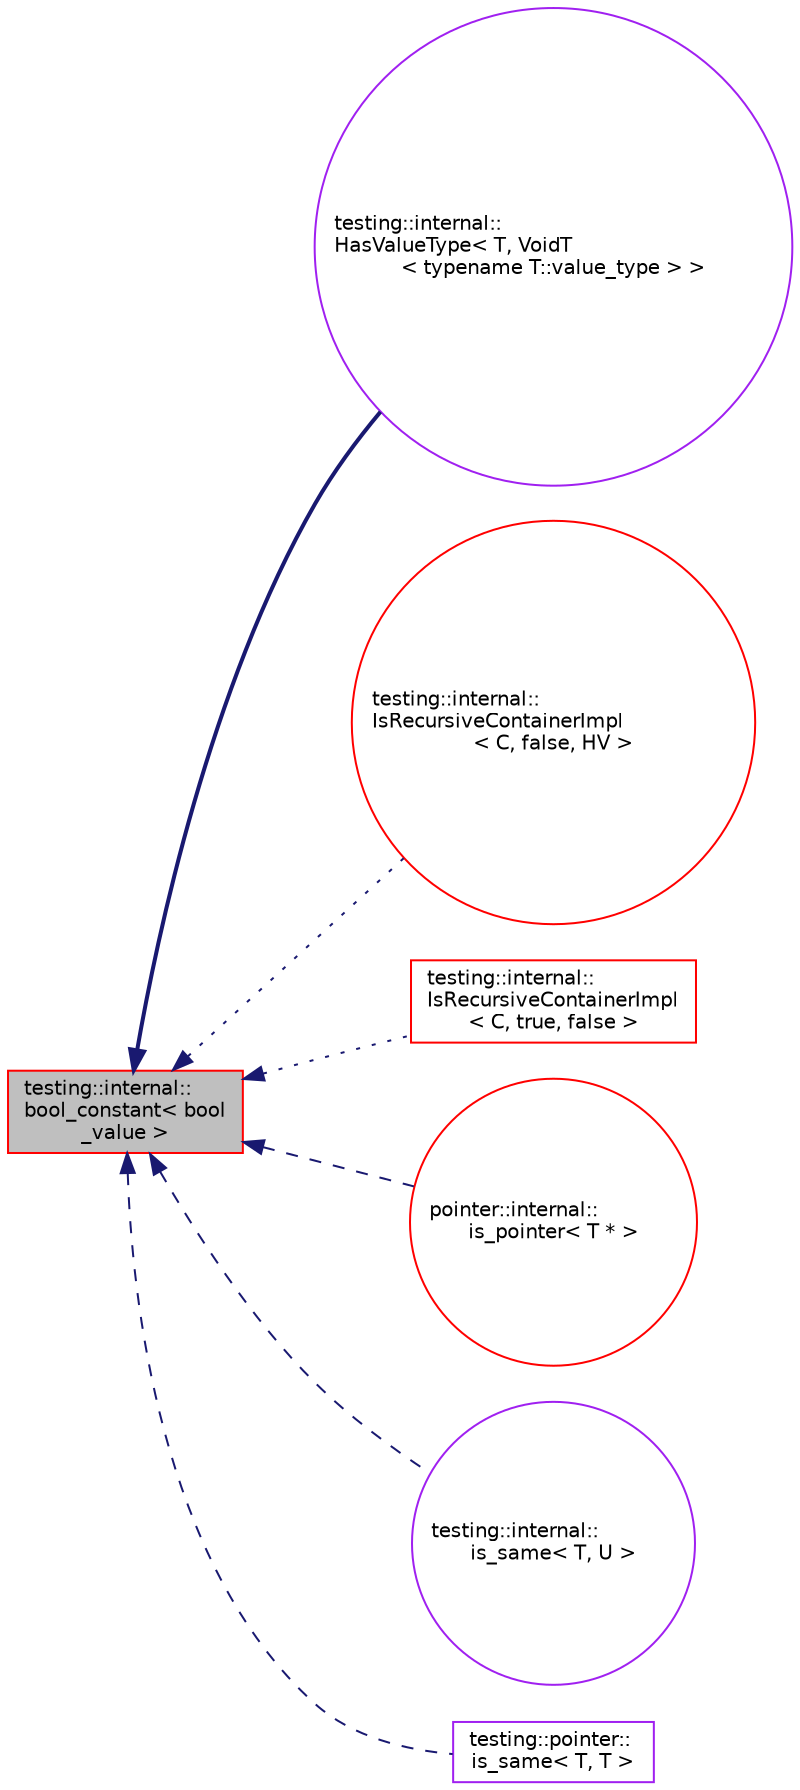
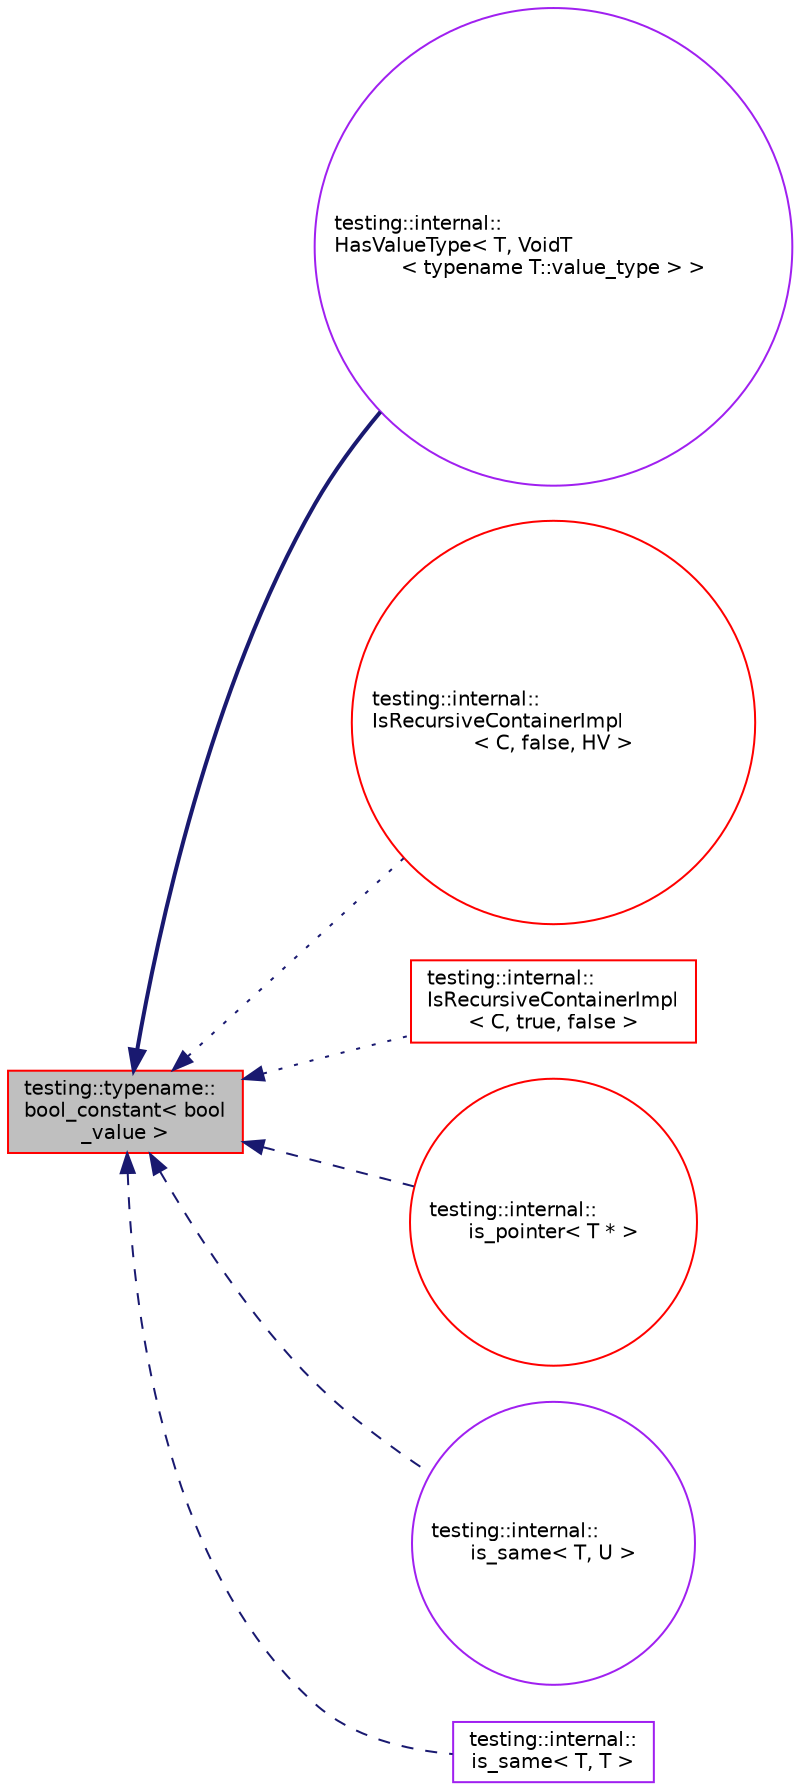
(125, 1112) -> (125, 1112)
(553, 1222) -> (553, 1222)
(553, 1752) -> (553, 1752)
